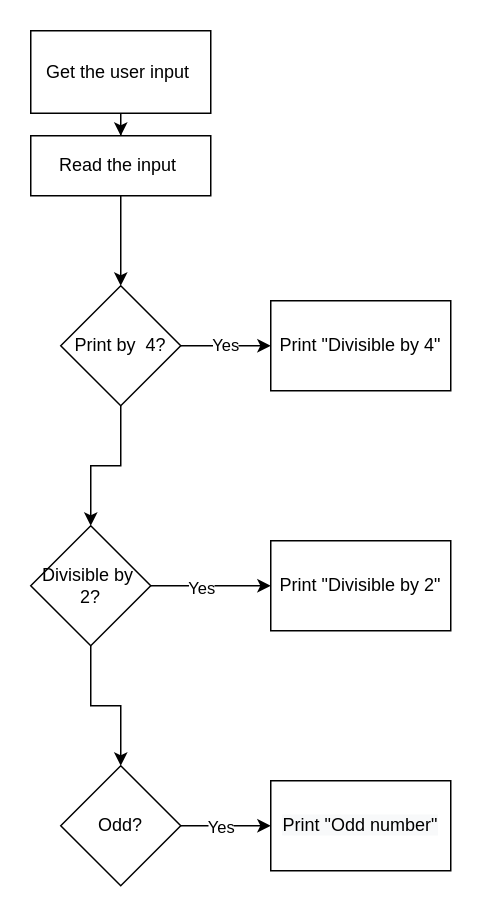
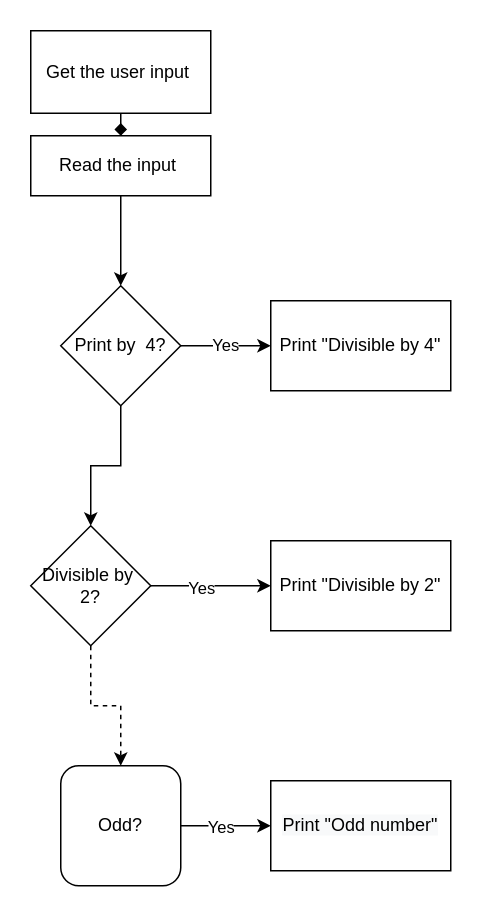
(121, 124) -> (121, 123)
(100, 706) -> (100, 706)
(121, 826) -> (121, 826)
